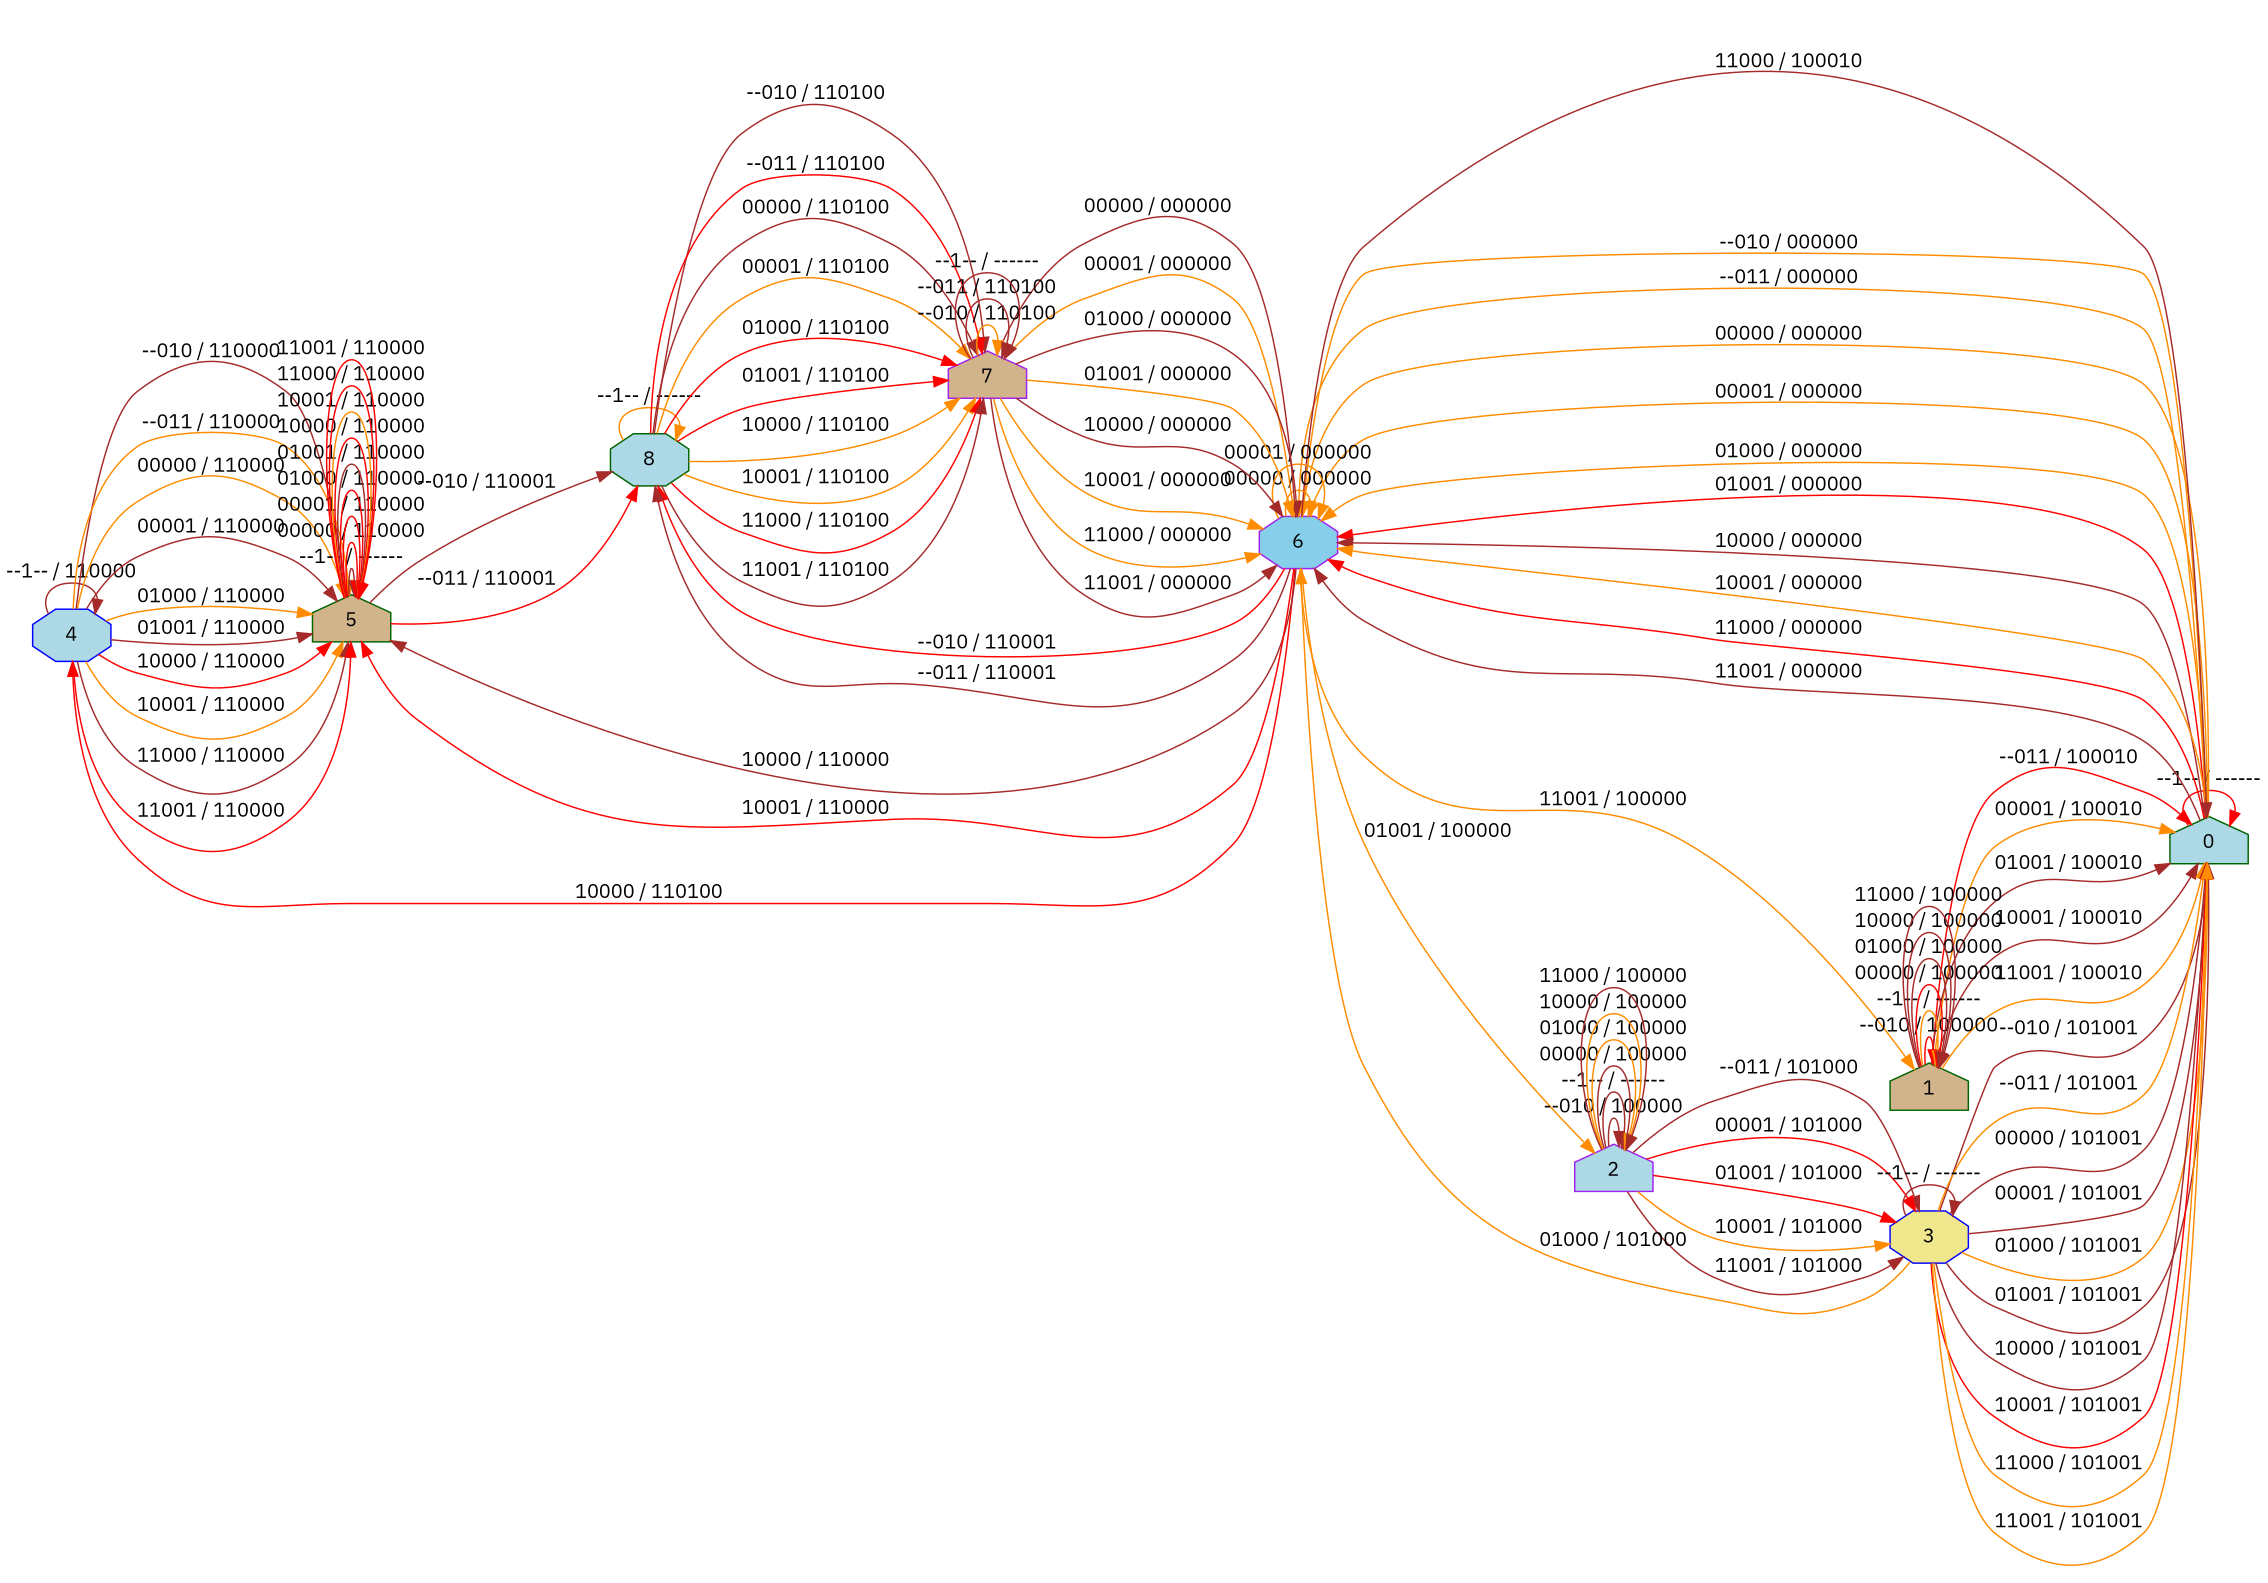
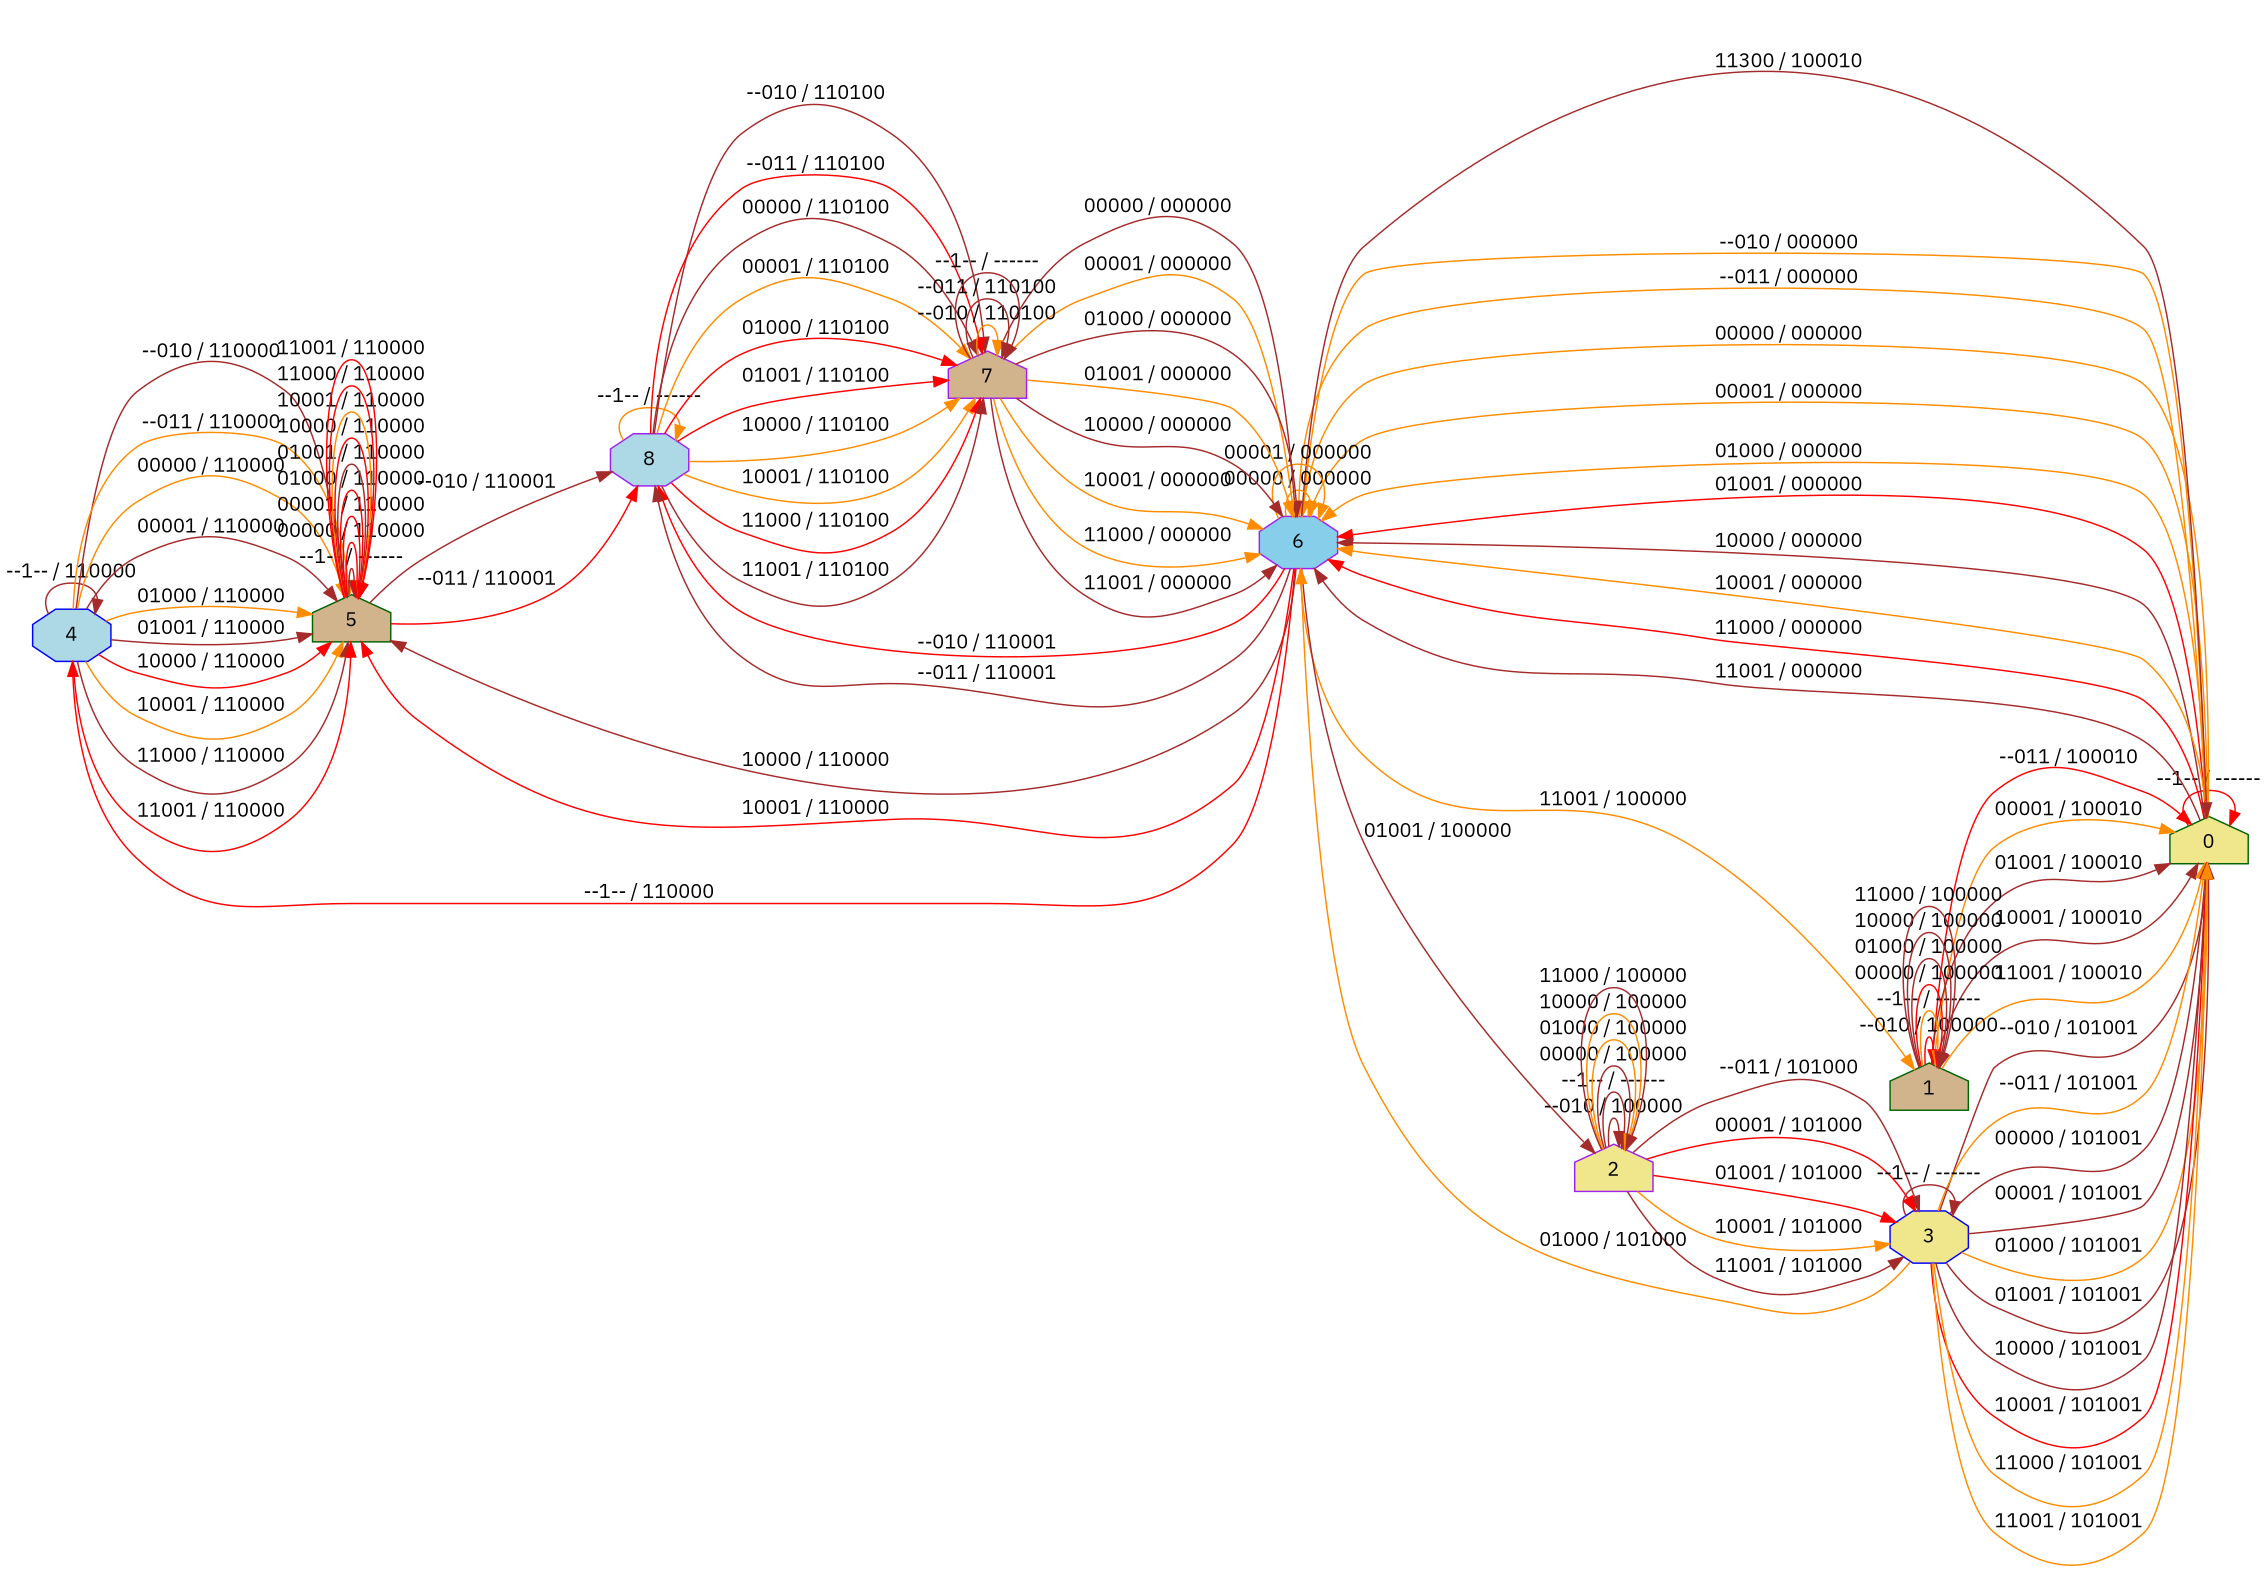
(1789, 62) -> (1789, 62)
(650, 460) -> (650, 460)
(2209, 843) -> (2209, 843)
(1385, 883) -> (1385, 883)
(650, 893) -> (650, 893)
(1614, 1170) -> (1614, 1170)
